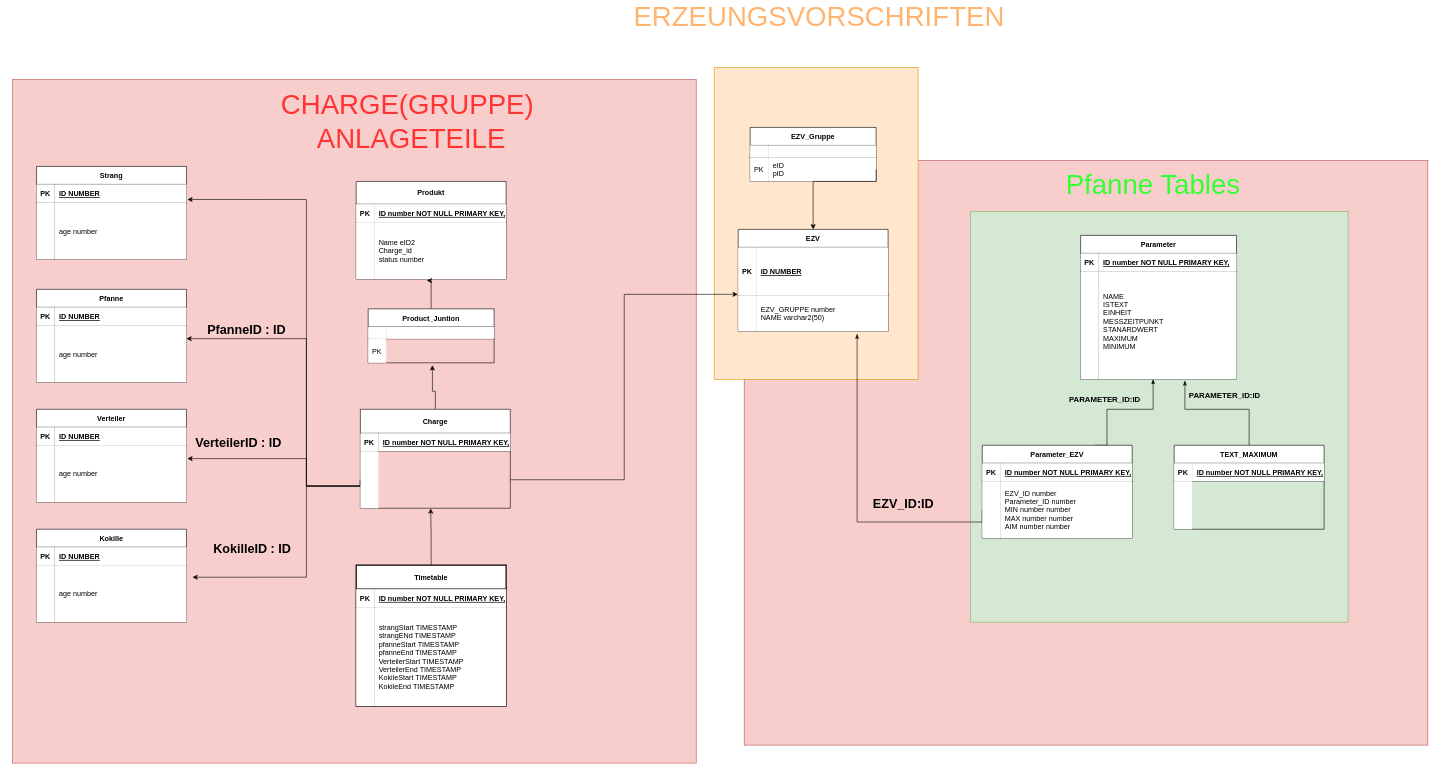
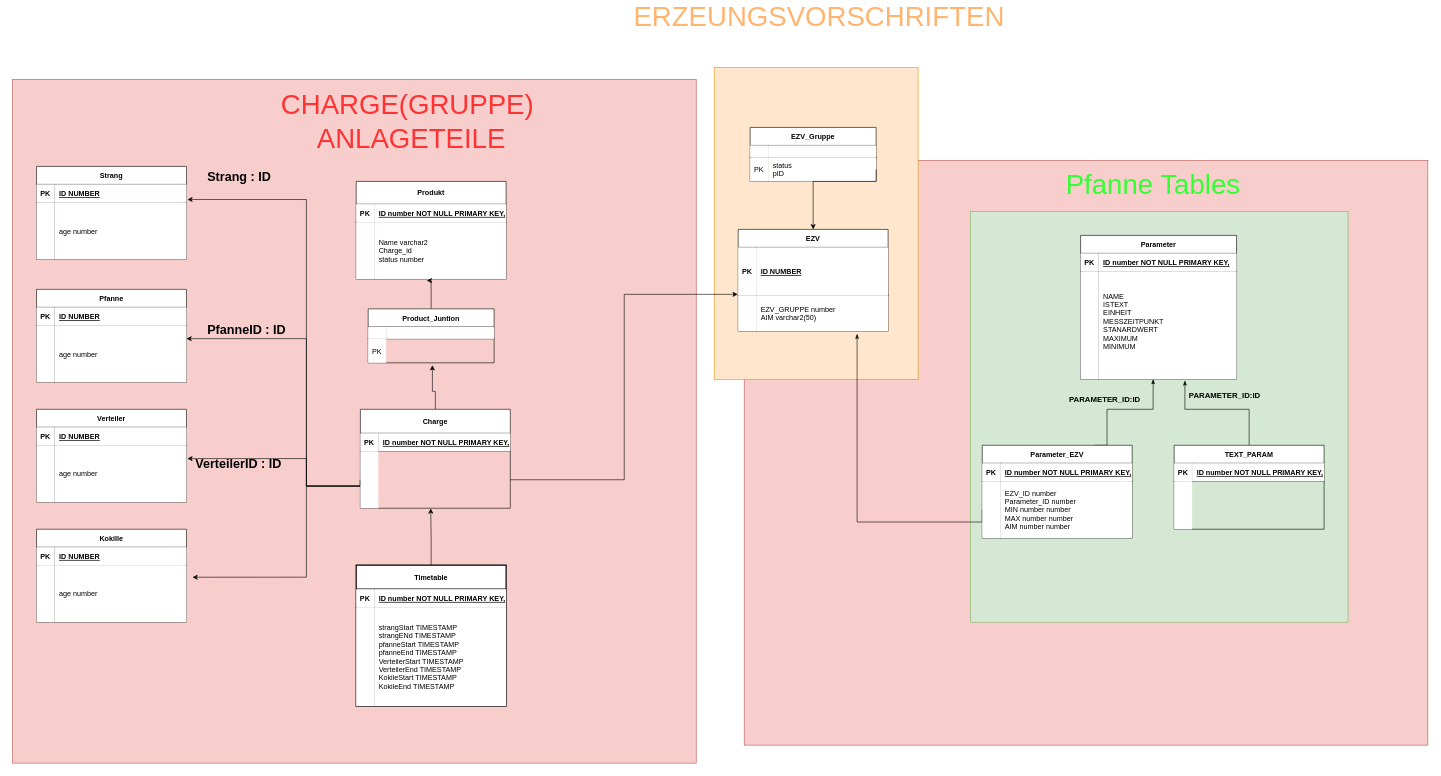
(779, 166) -> (785, 166)
none -> (261, 182)
(396, 243) -> (404, 243)
(794, 310) -> (794, 310)
(249, 450) -> (249, 471)
(1249, 455) -> (1249, 455)
(906, 510) -> none
(267, 554) -> none
